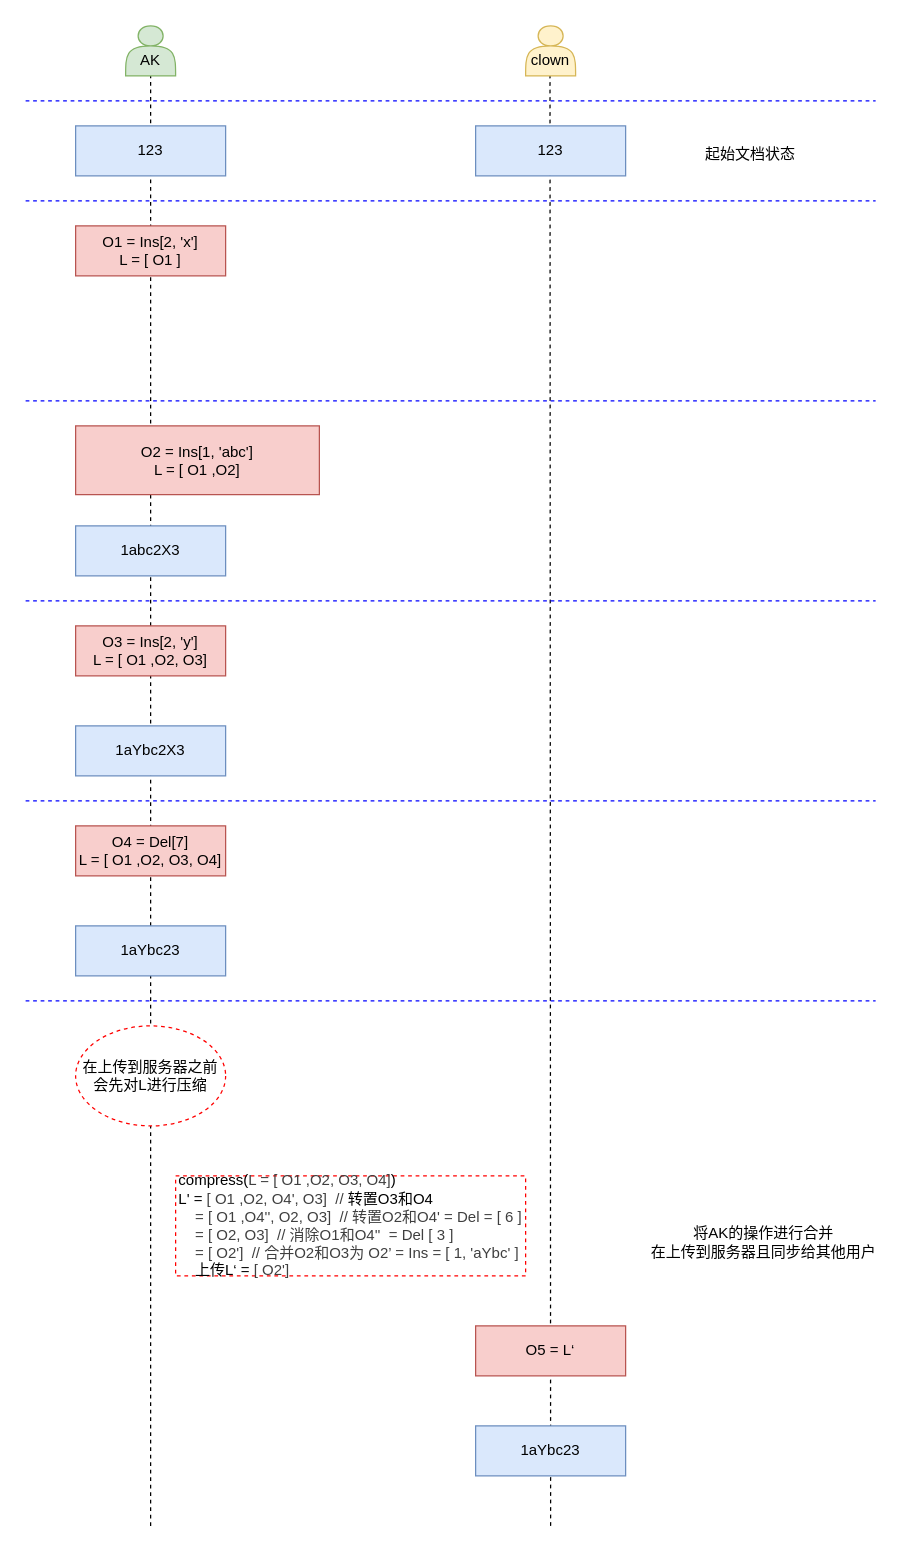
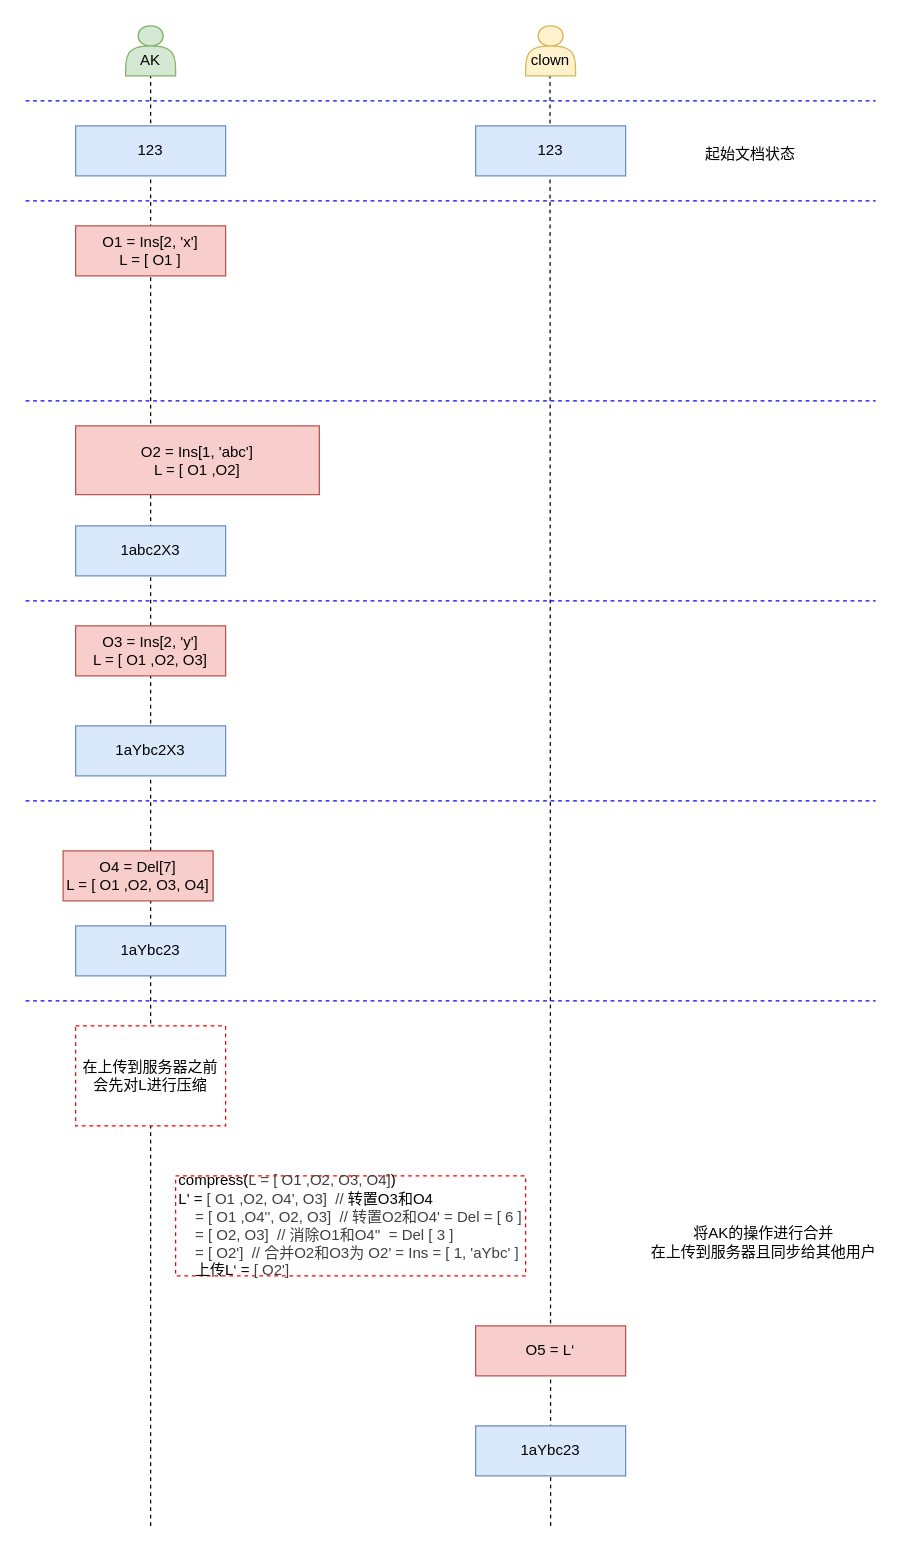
(151, 851) -> (138, 876)
(151, 1076) -> (151, 1076)
